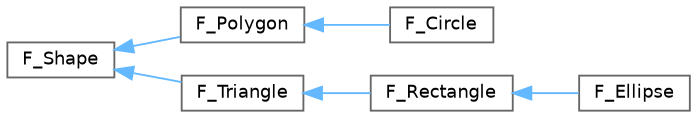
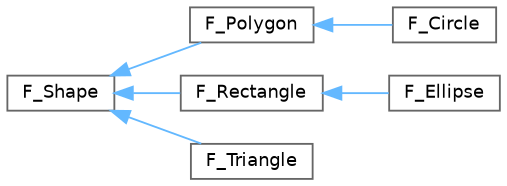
(347, 93) -> (157, 93)
